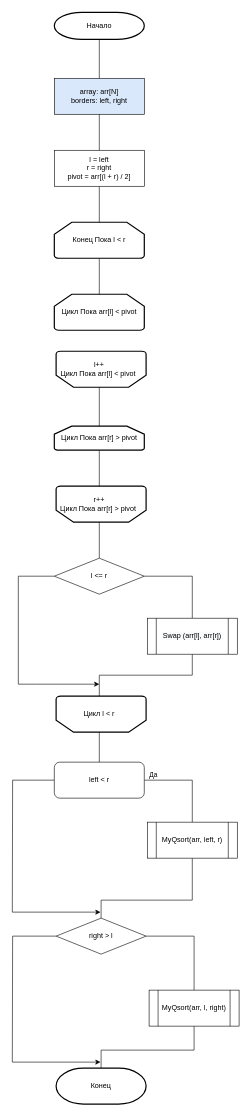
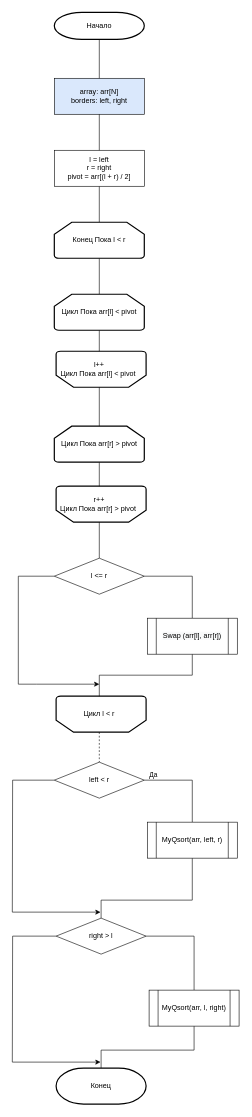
none -> (99, 340)
(99, 438) -> (99, 444)
(99, 747) -> (99, 747)
(99, 780) -> (99, 780)
